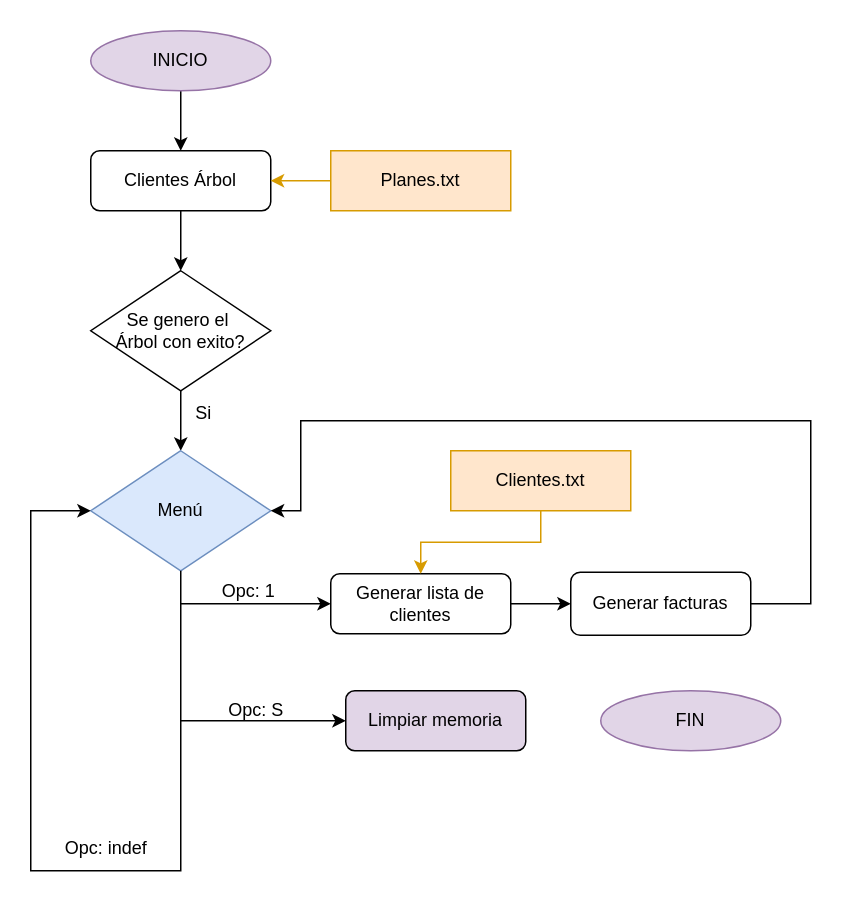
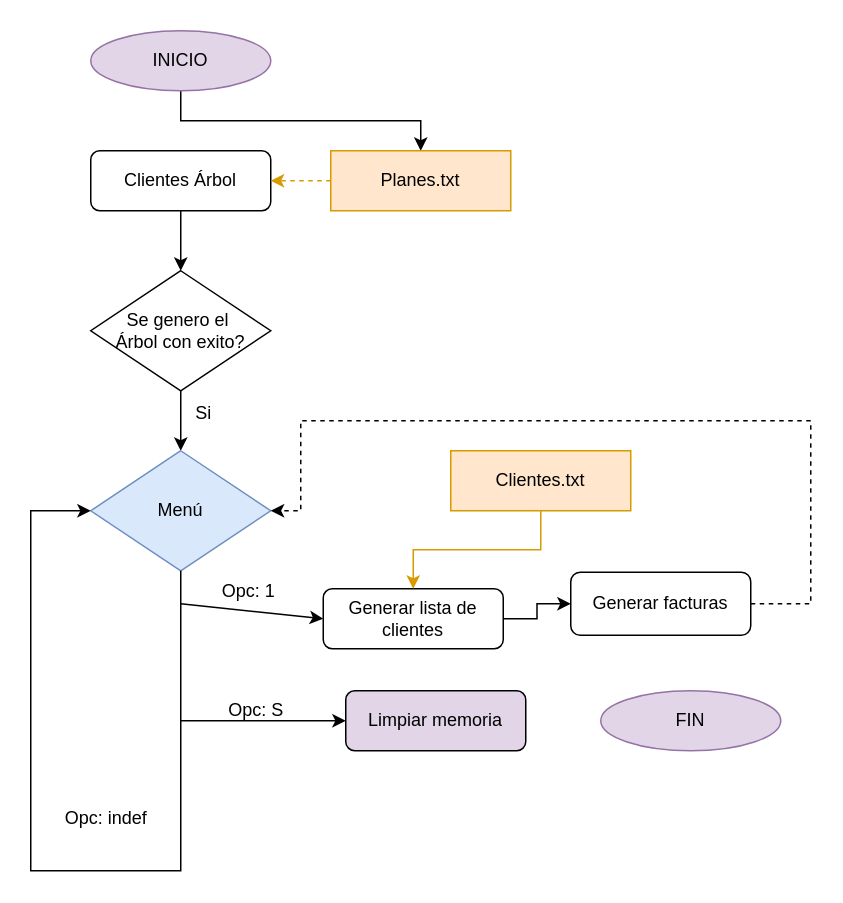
(181, 129) -> (309, 121)
(306, 181) -> (306, 181)
(622, 421) -> (622, 421)
(421, 604) -> (413, 619)
(106, 848) -> (106, 818)
